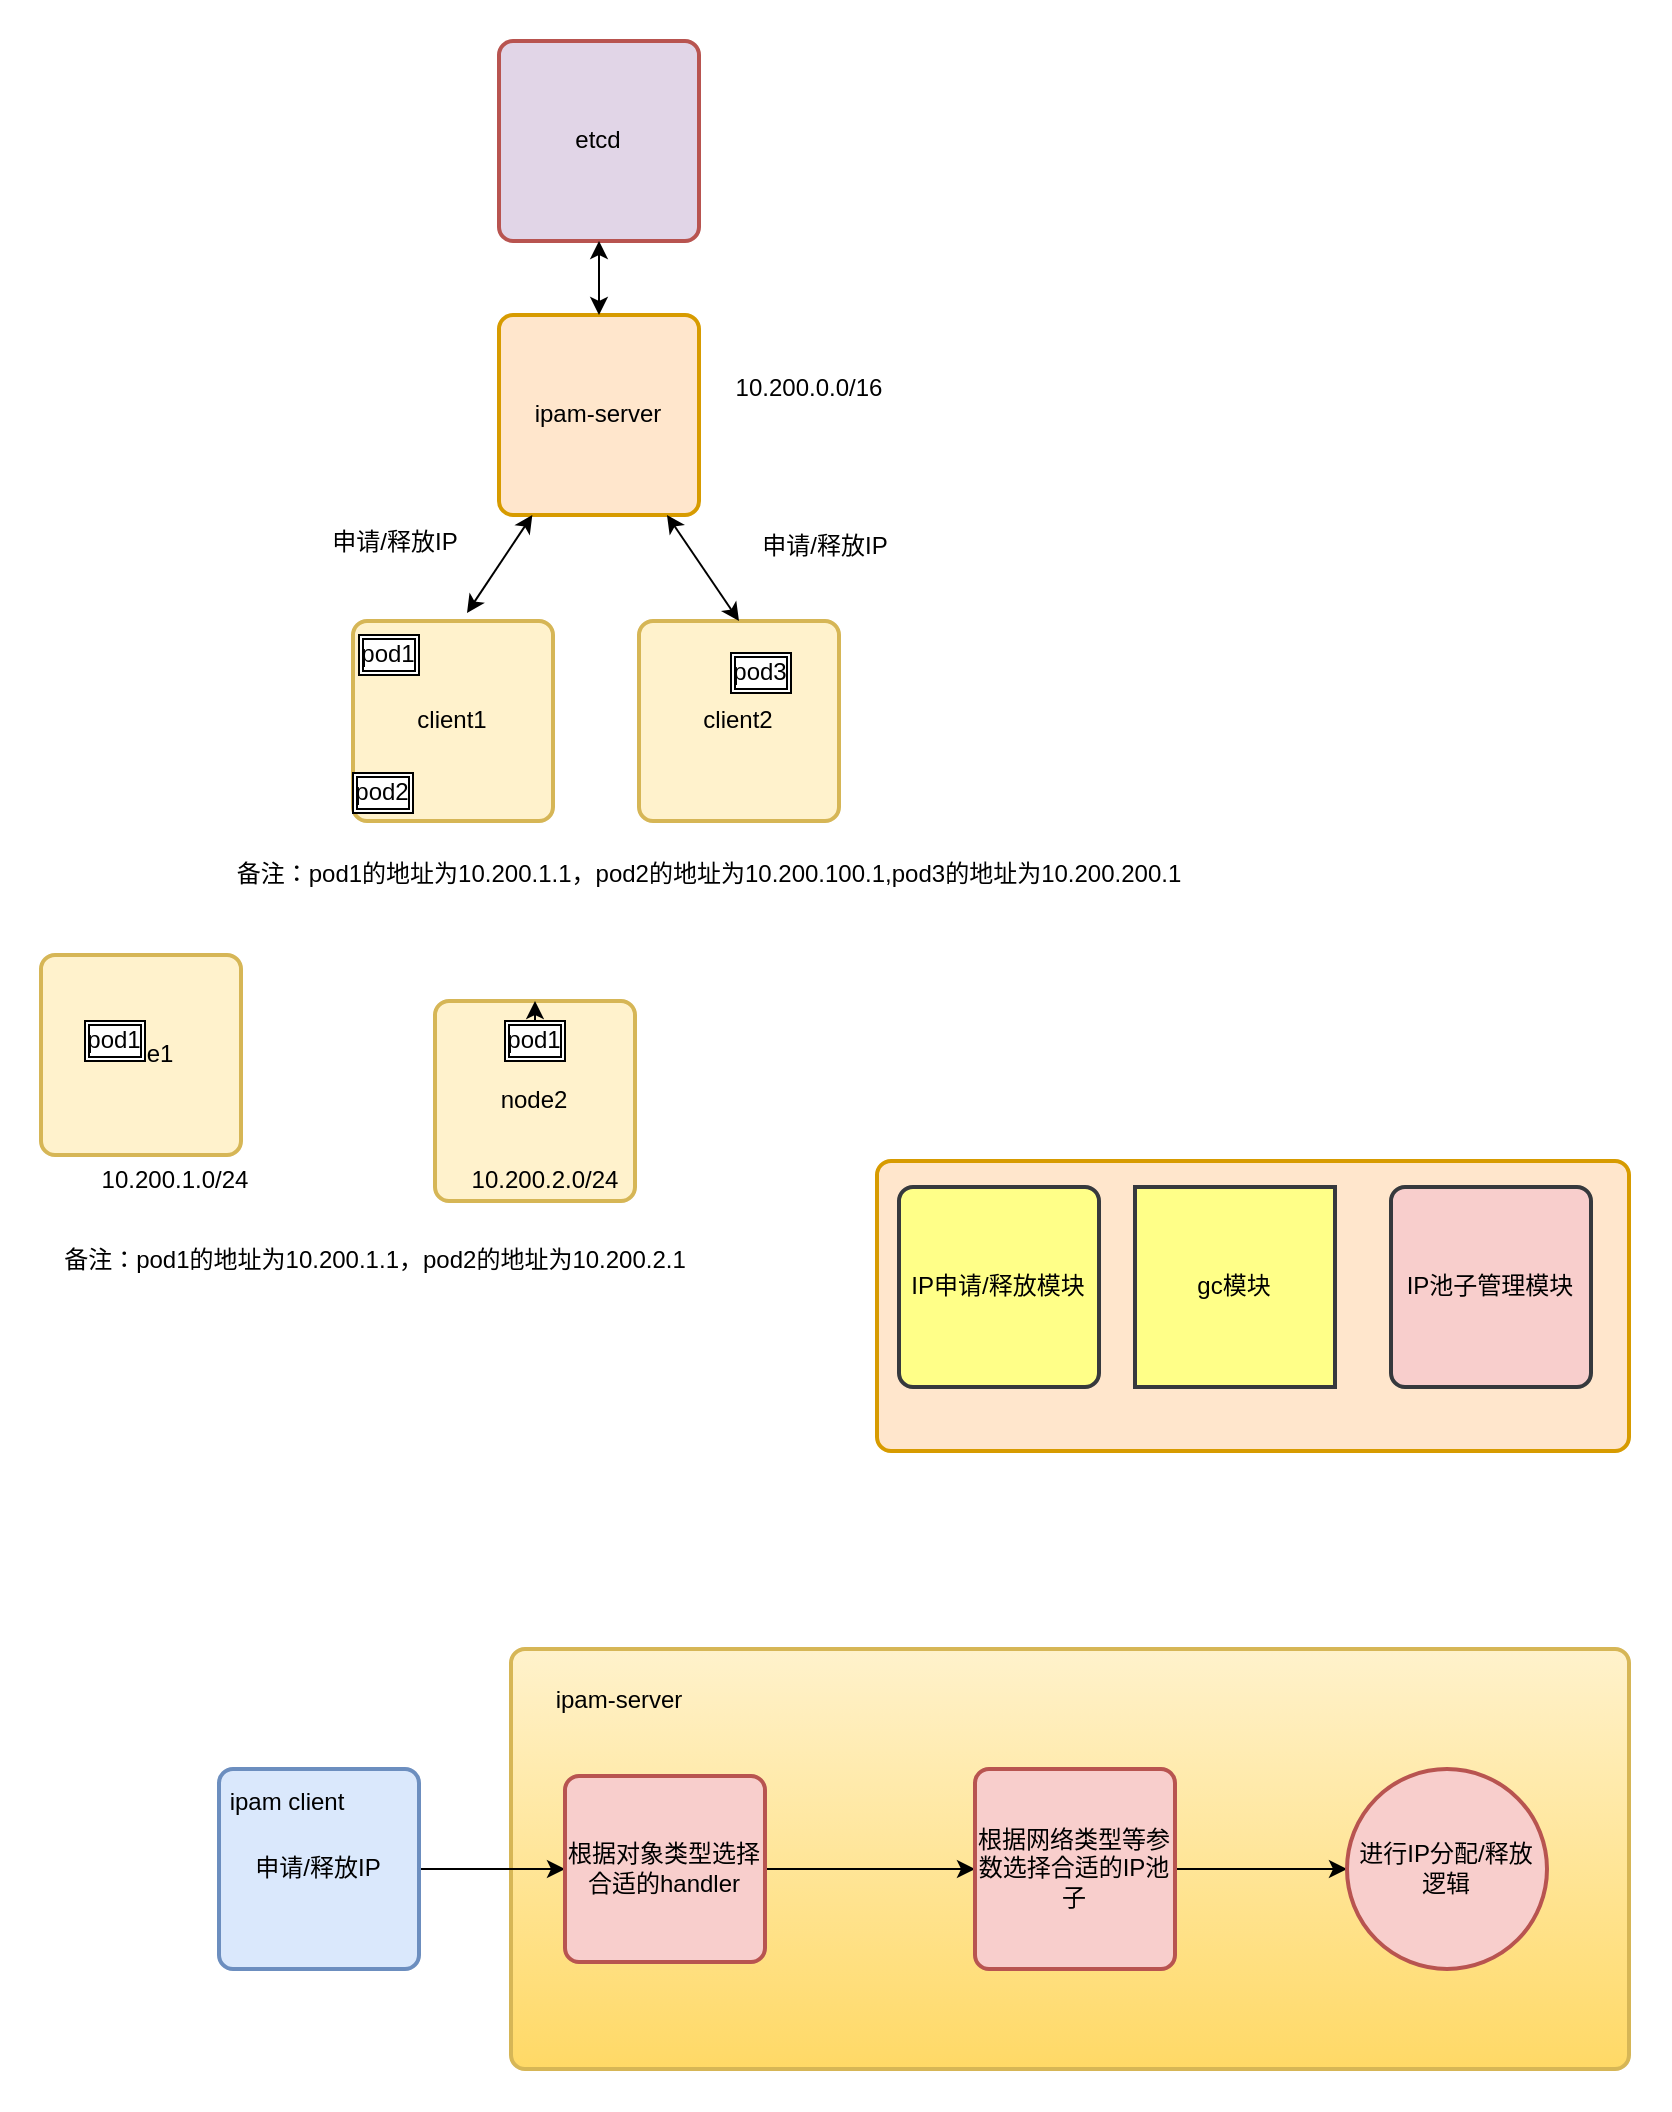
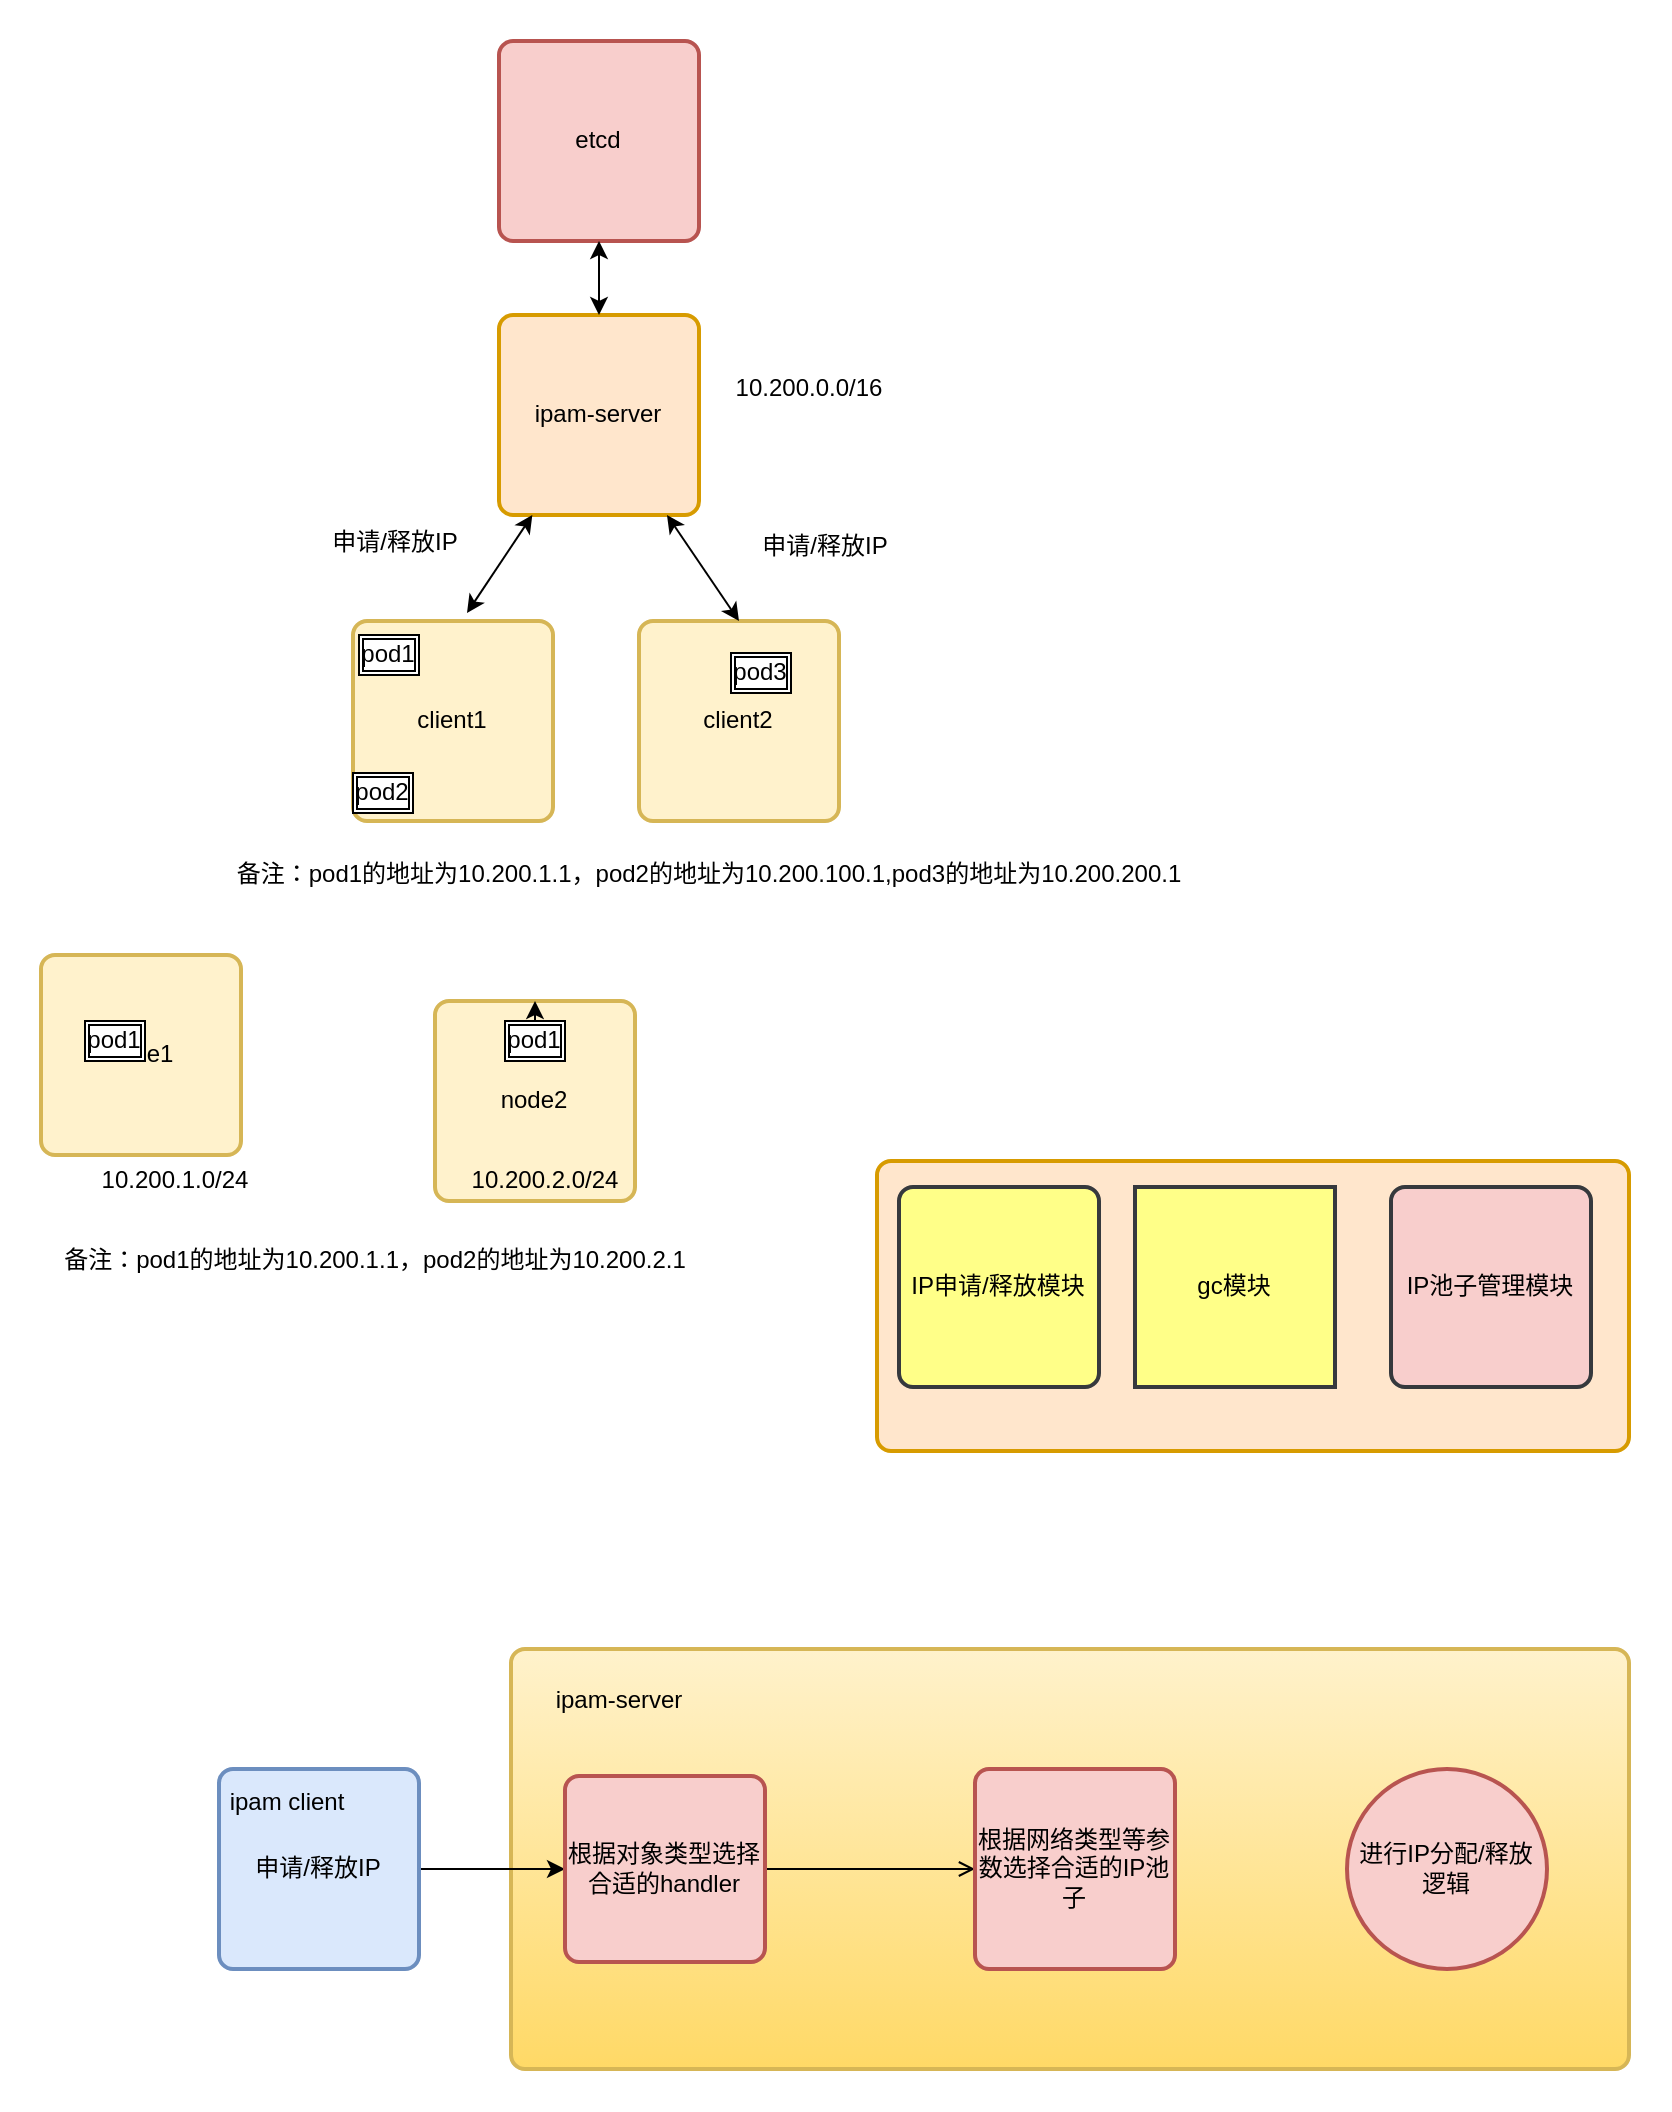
(599, 141) -> (599, 141)
(960, 1869) -> (962, 1869)
(1254, 1869) -> none
